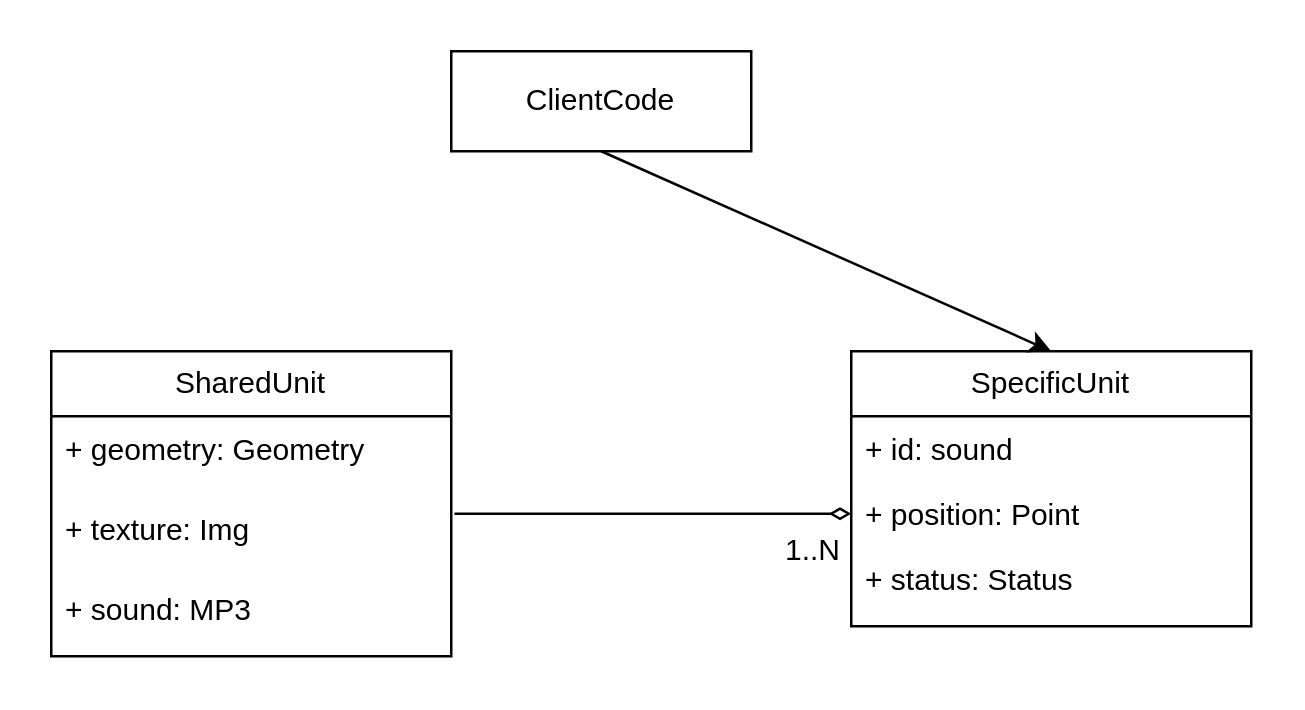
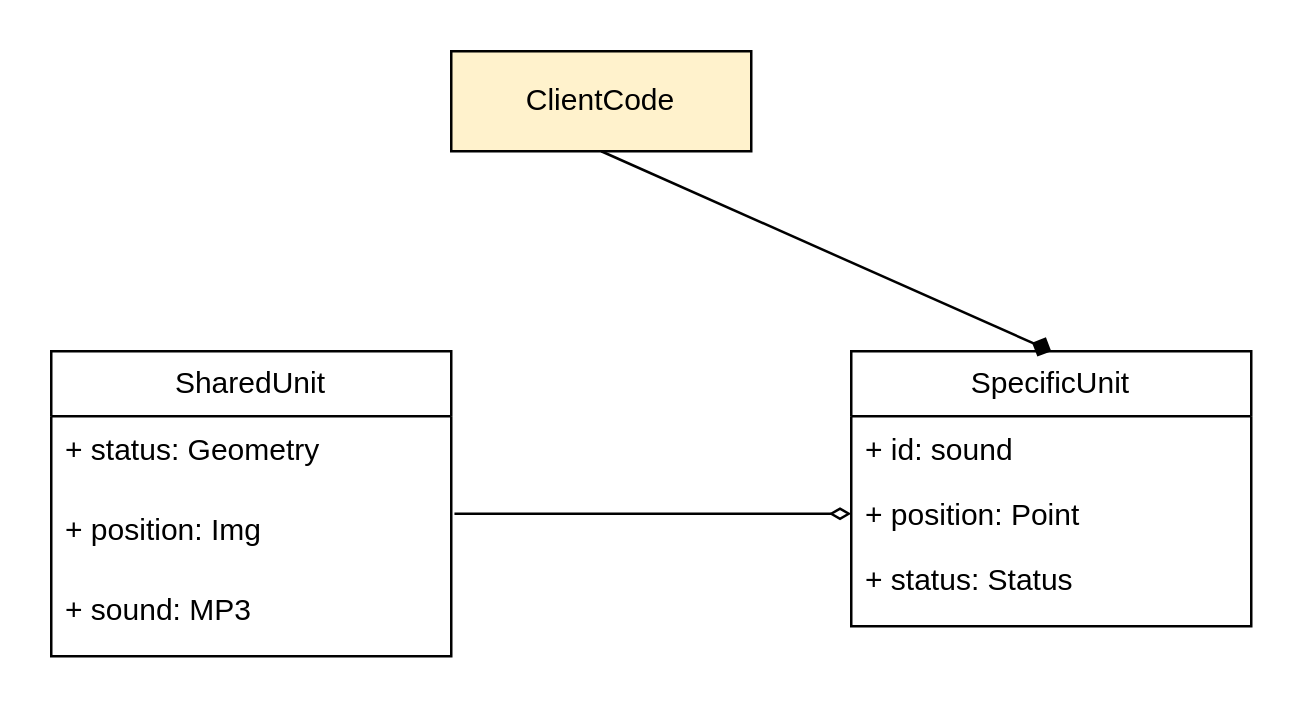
(601, 101) -> (601, 101)
(1034, 344) -> (1033, 343)
(223, 452) -> (206, 452)
(172, 532) -> (173, 532)
(814, 551) -> none
